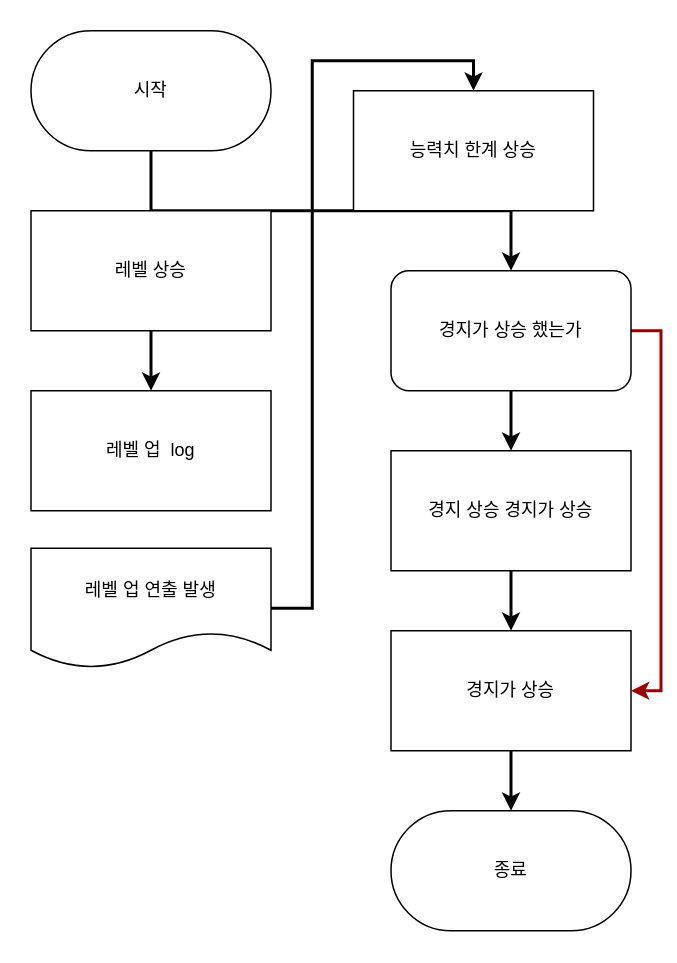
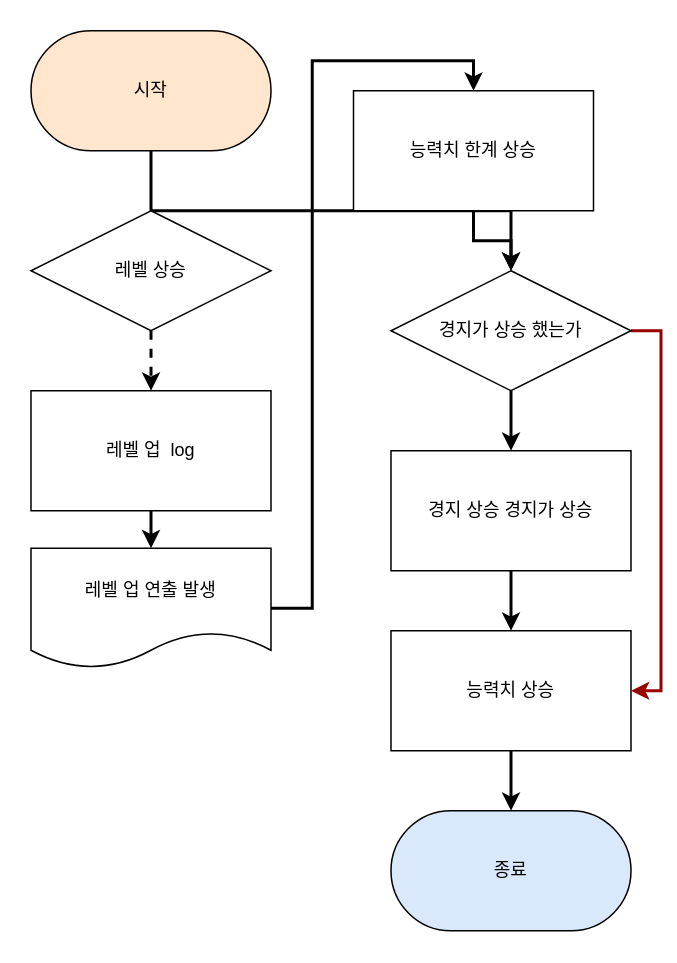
(151, 91) -> (151, 91)
none -> (476, 241)
(151, 271) -> (151, 271)
(511, 331) -> (511, 331)
(151, 349) -> (151, 349)
none -> (151, 523)
(511, 691) -> (511, 691)
(511, 871) -> (511, 871)
